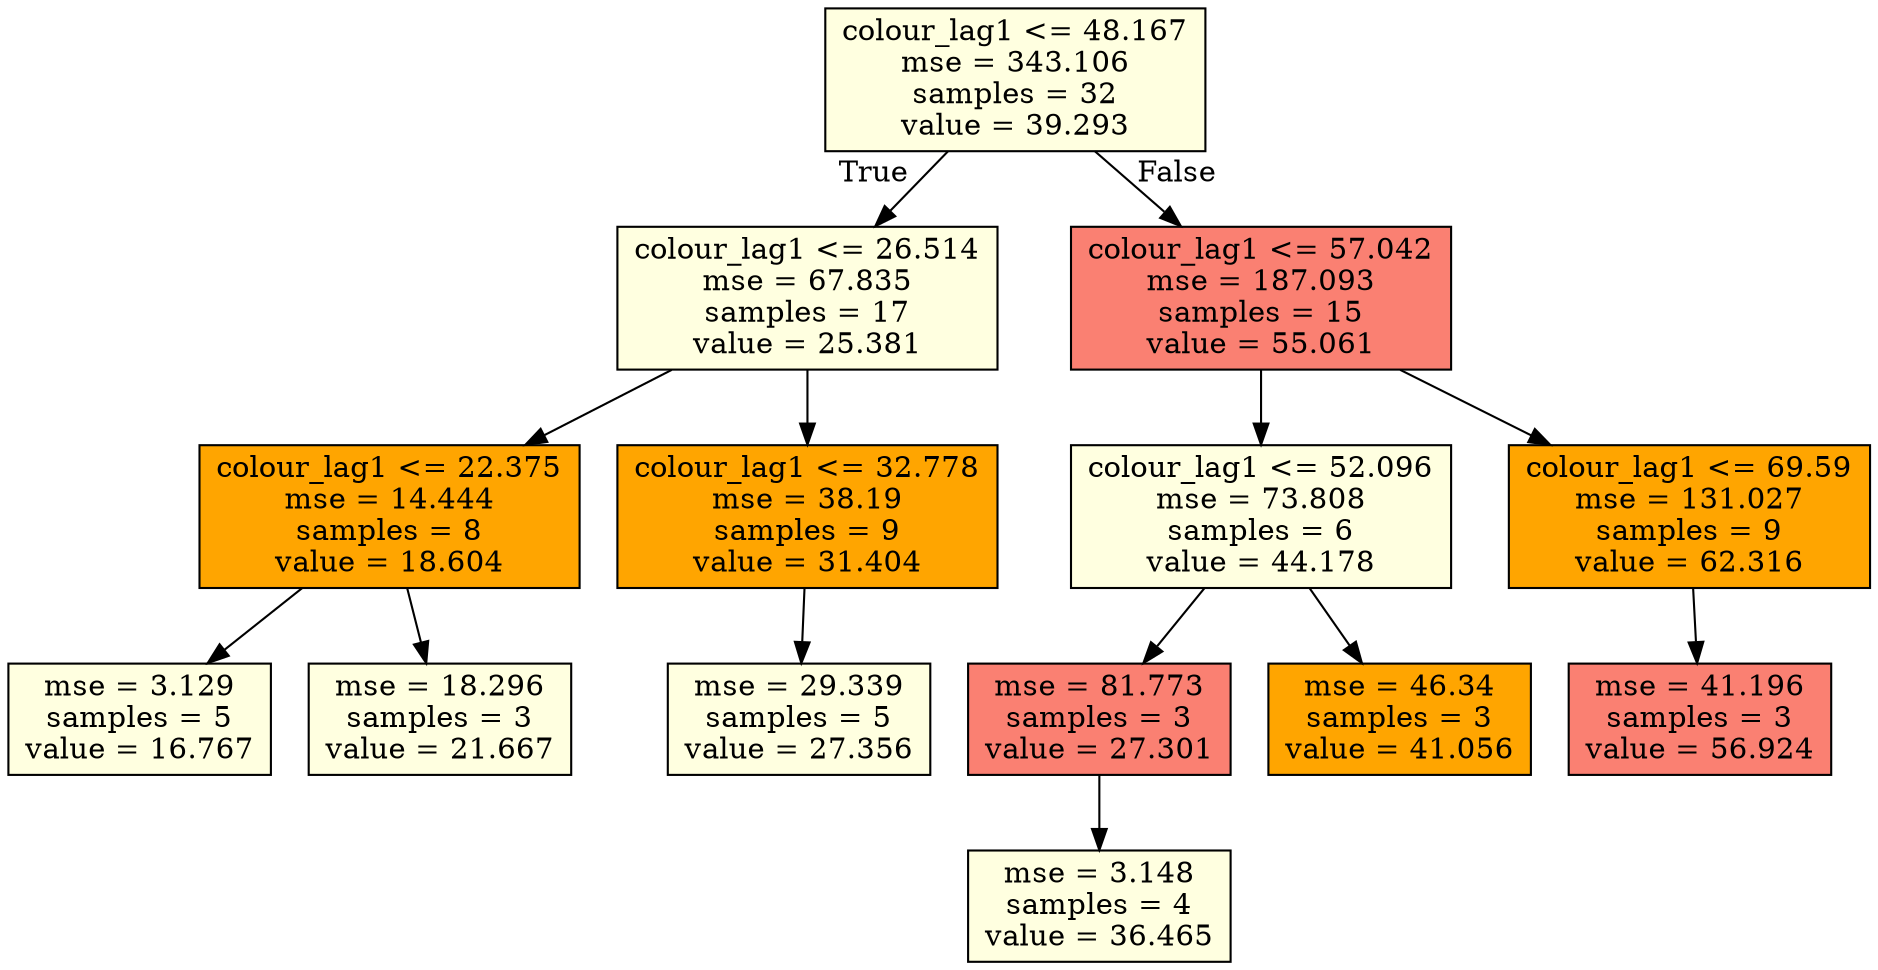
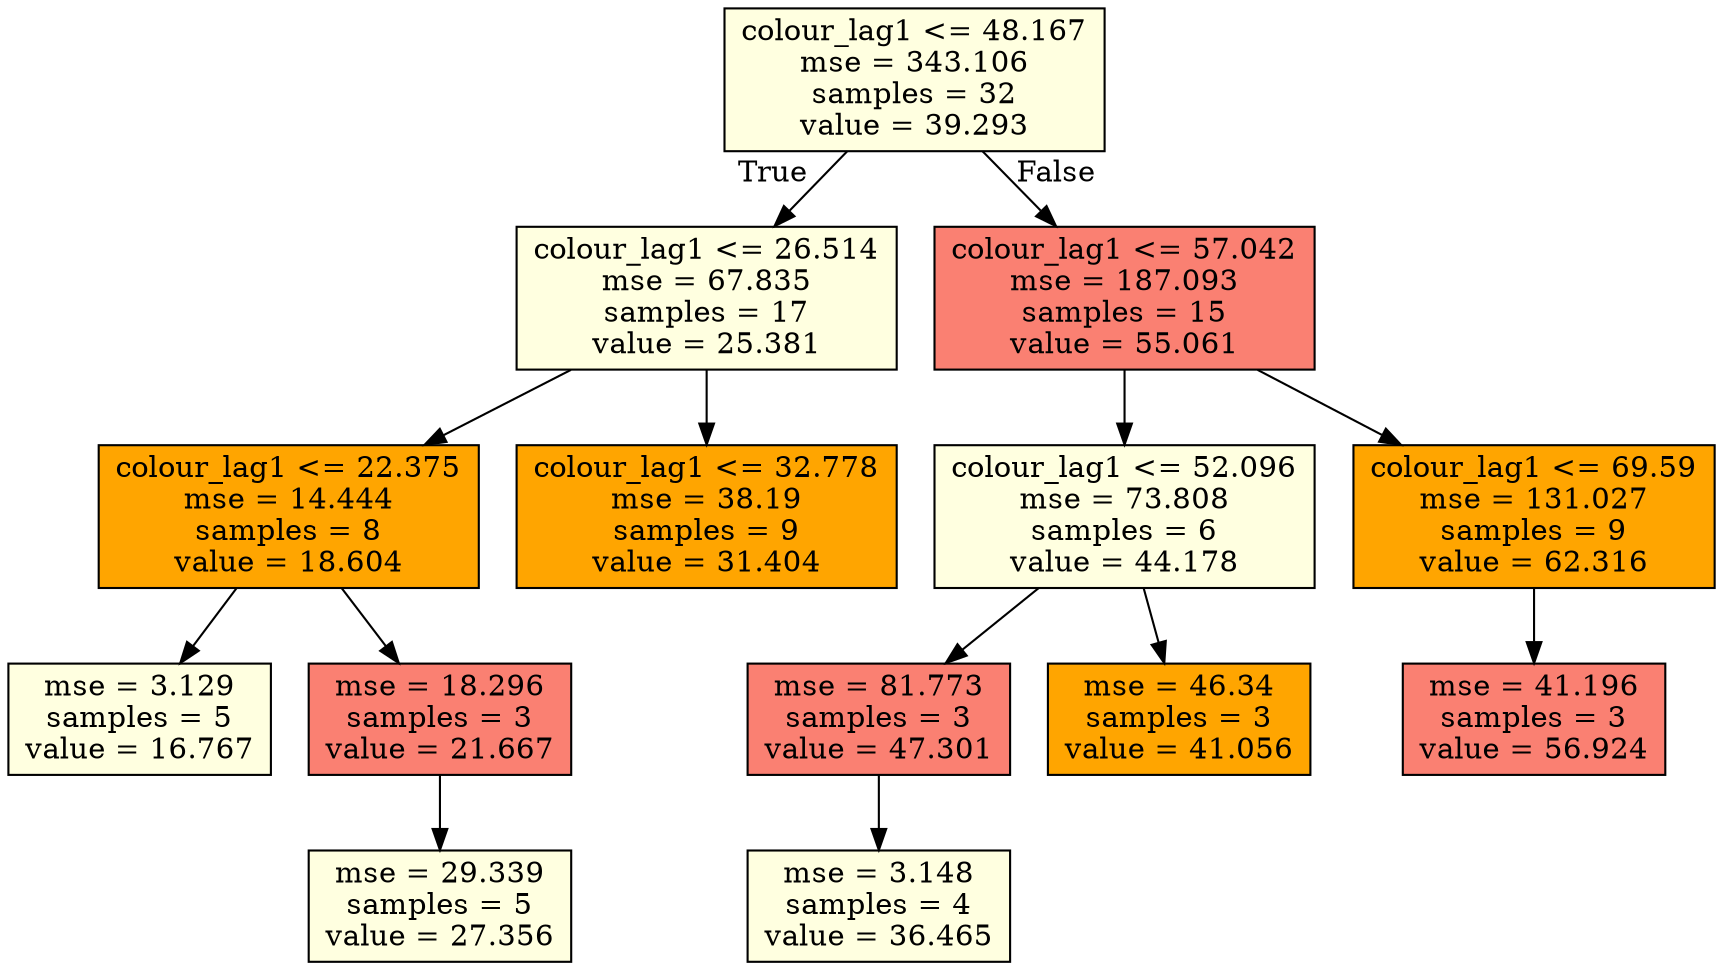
(803, 615) -> (440, 802)
(440, 719) -> (440, 719)
(1099, 719) -> (879, 719)
